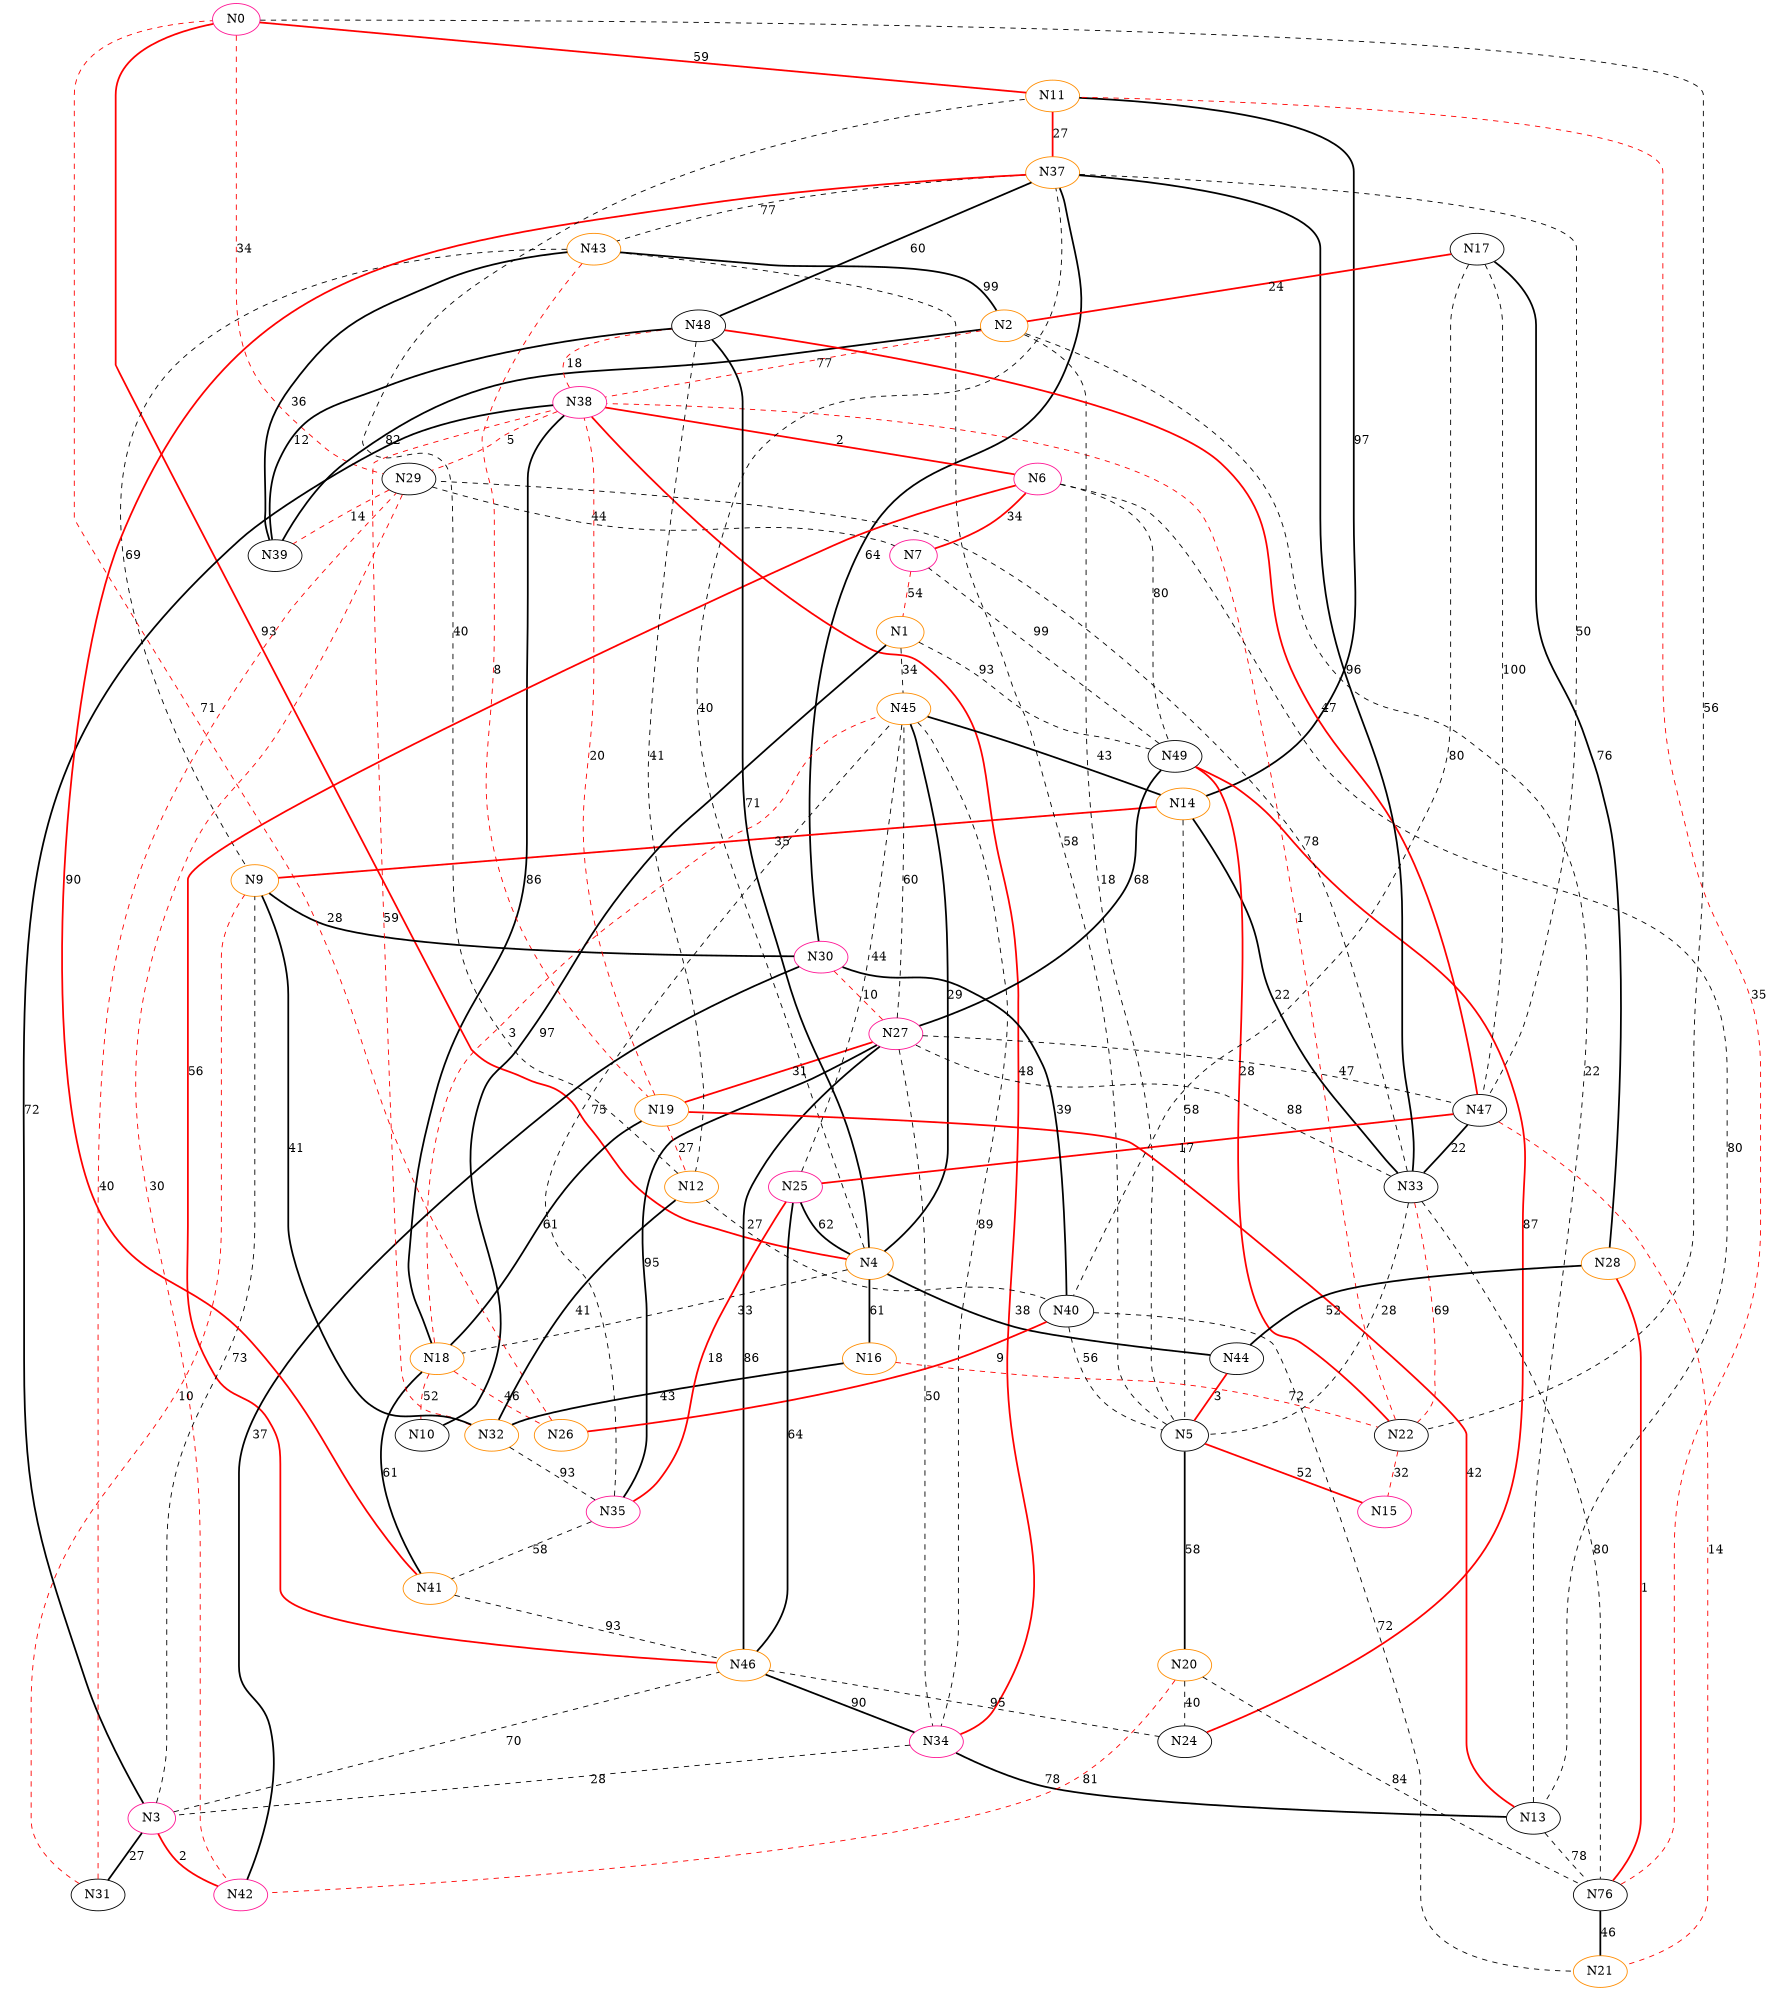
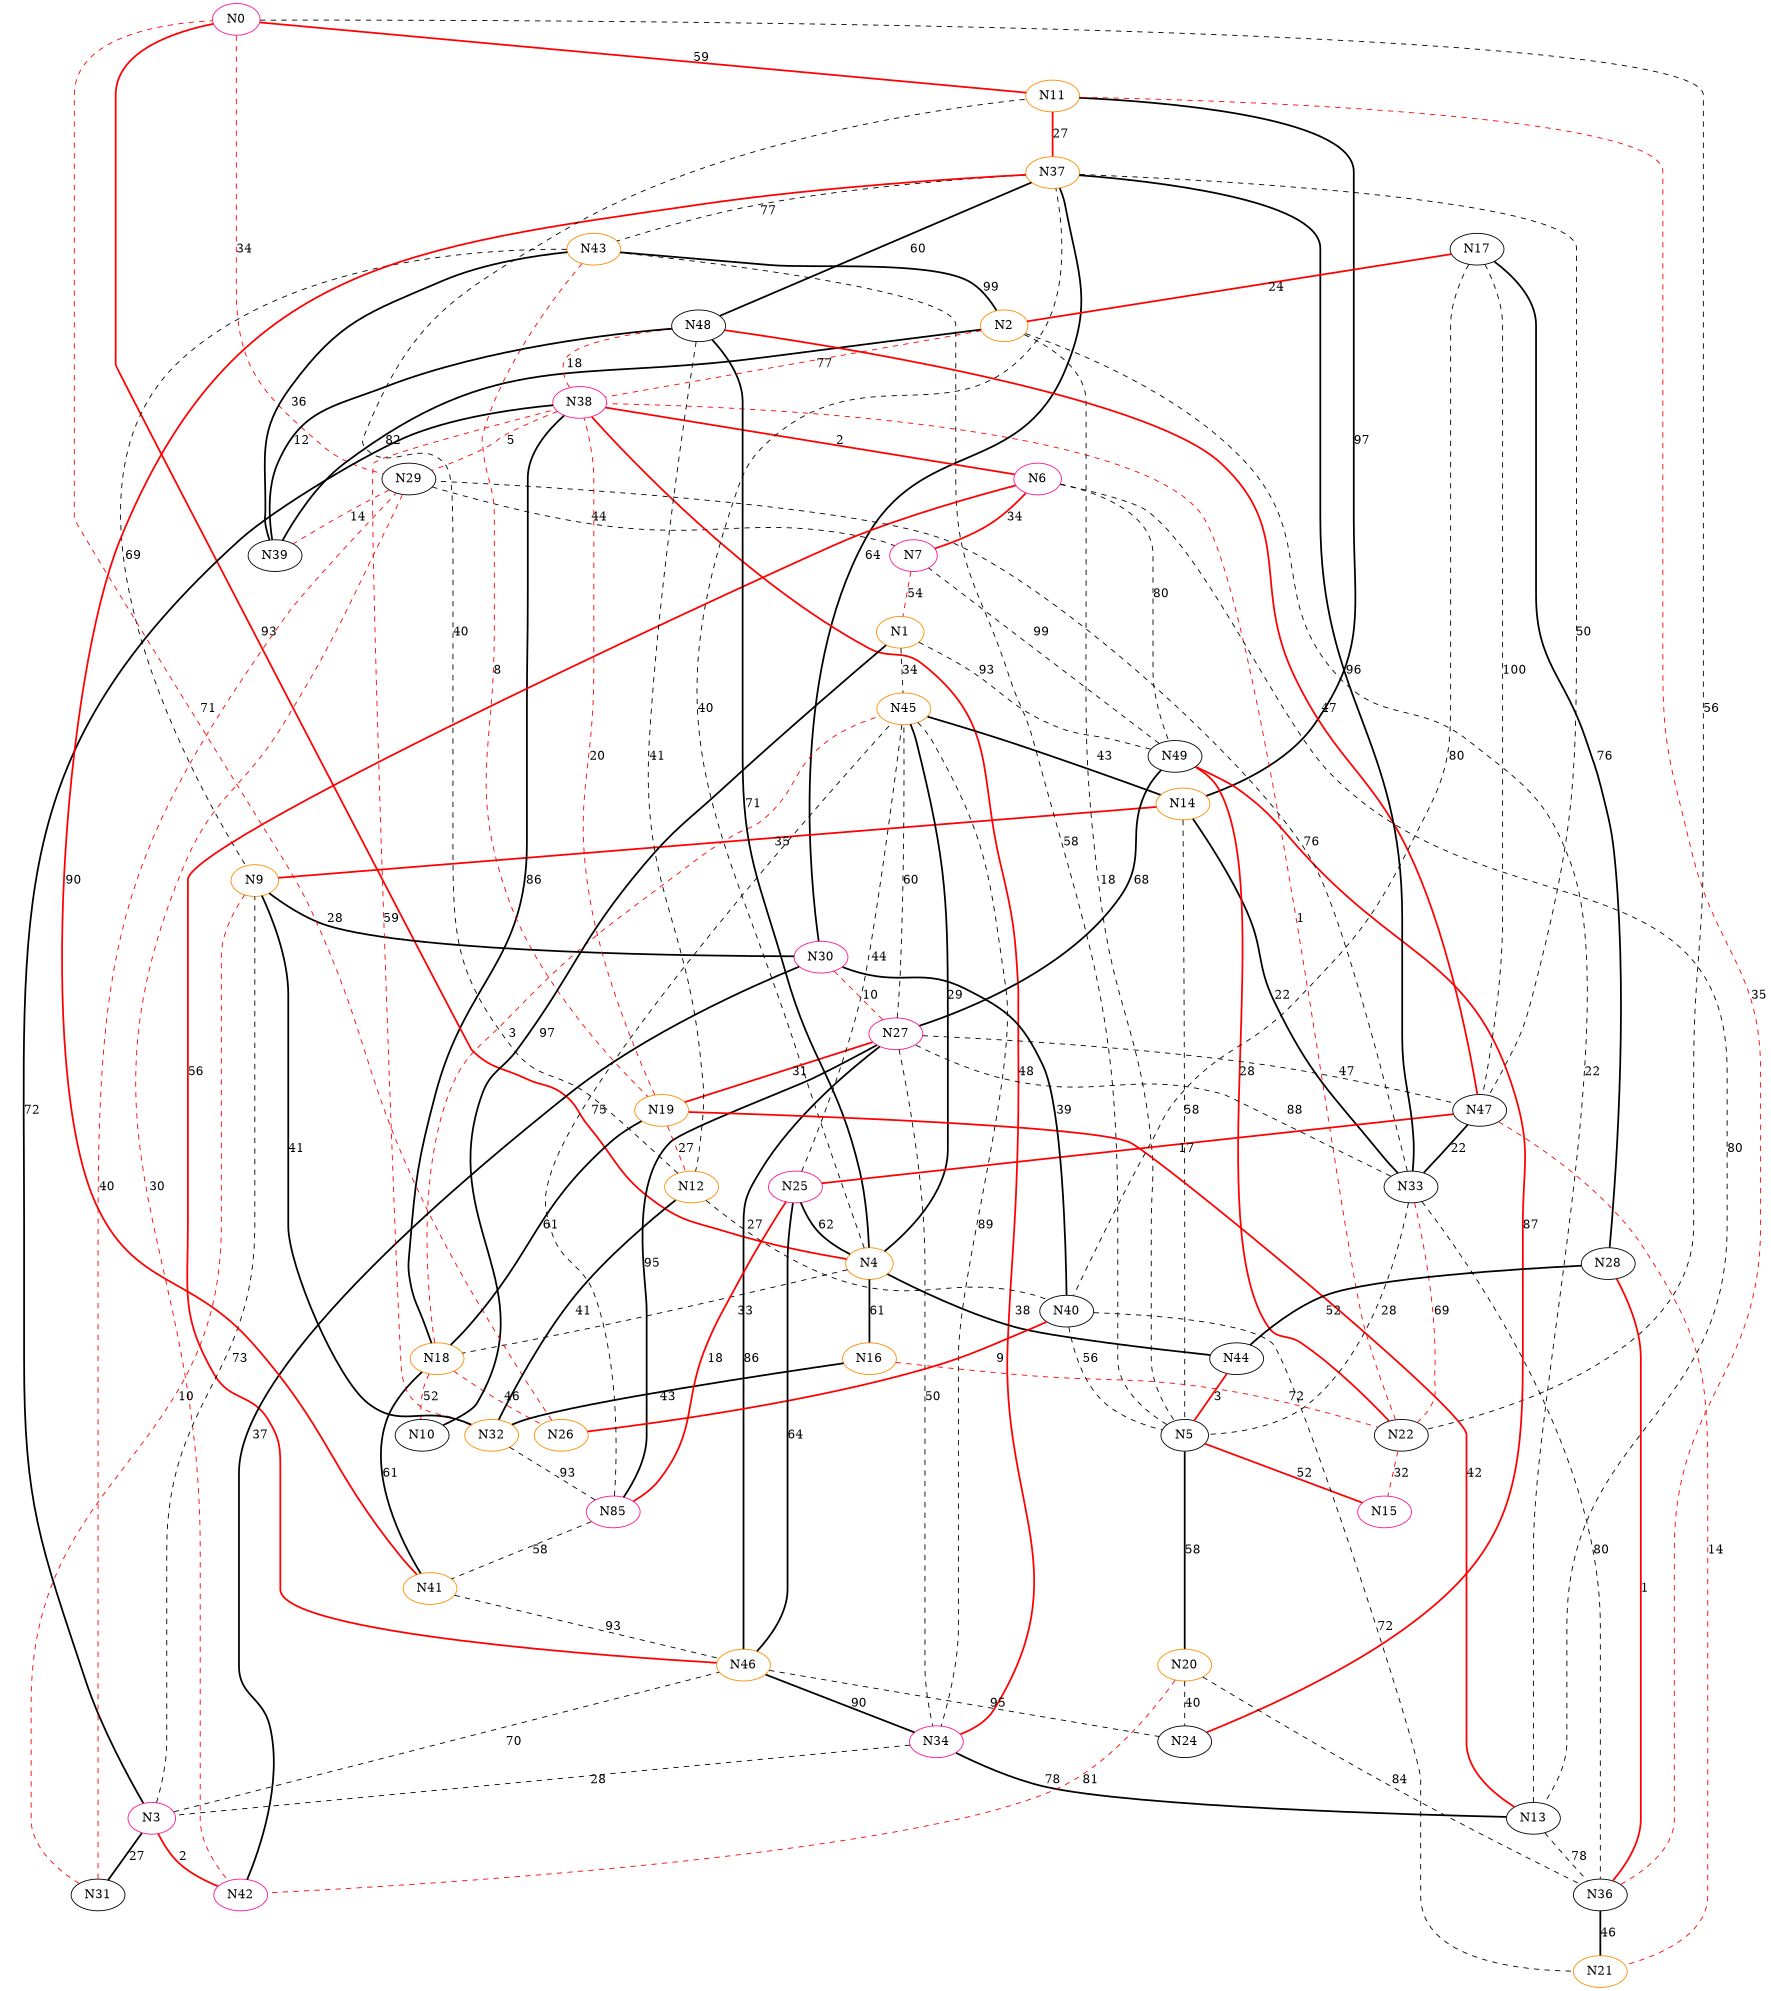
(1312, 842) -> (1312, 842)
(1608, 1264) -> (1608, 1264)
(613, 1512) -> (613, 1512)
(1600, 1895) -> (1600, 1895)
